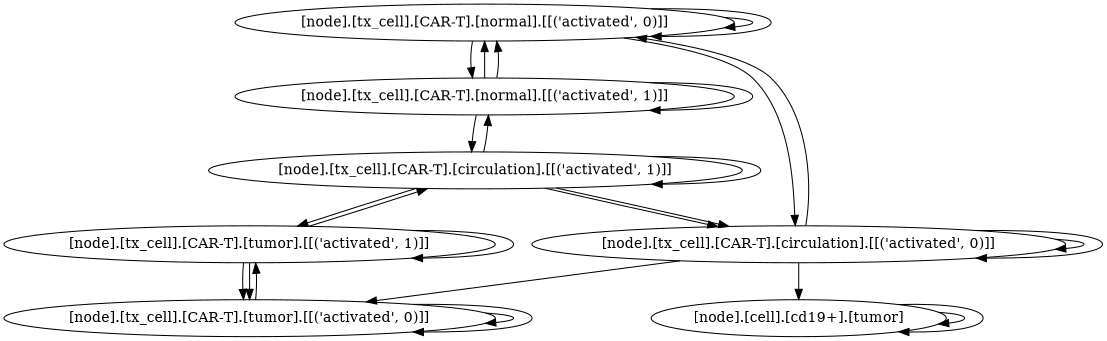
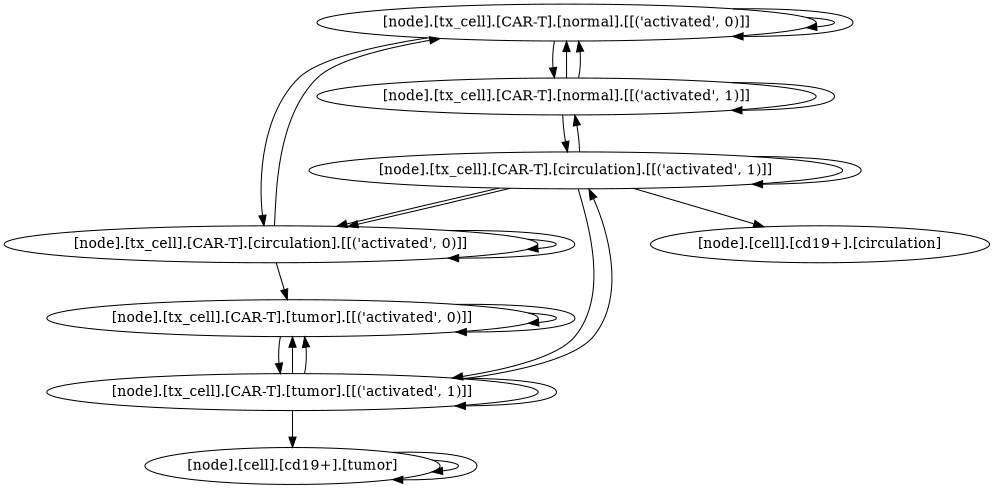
none -> (820, 244)
(799, 276) -> (293, 424)
